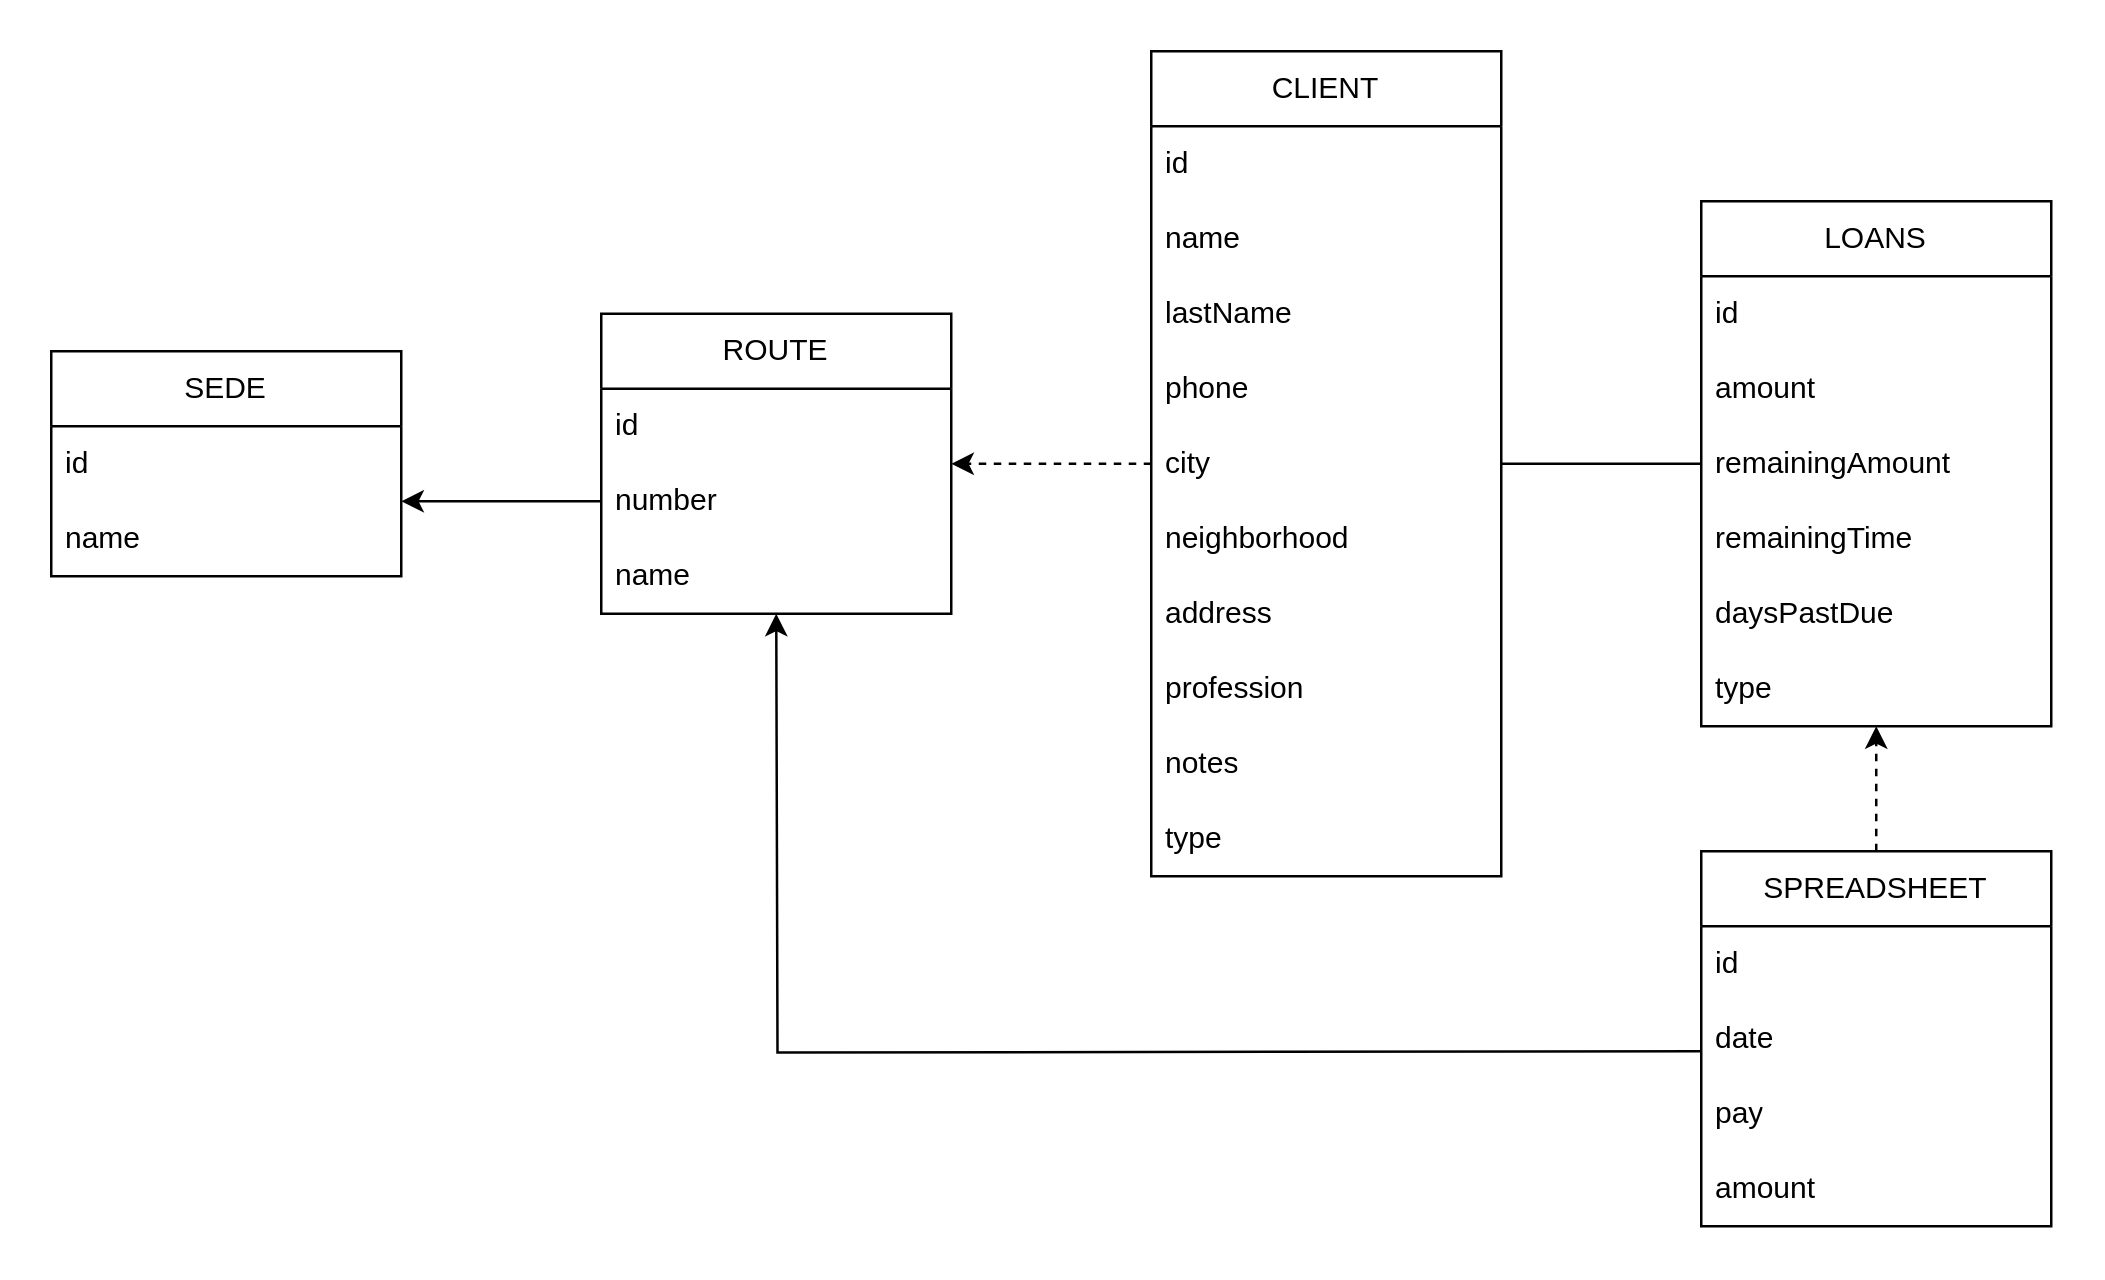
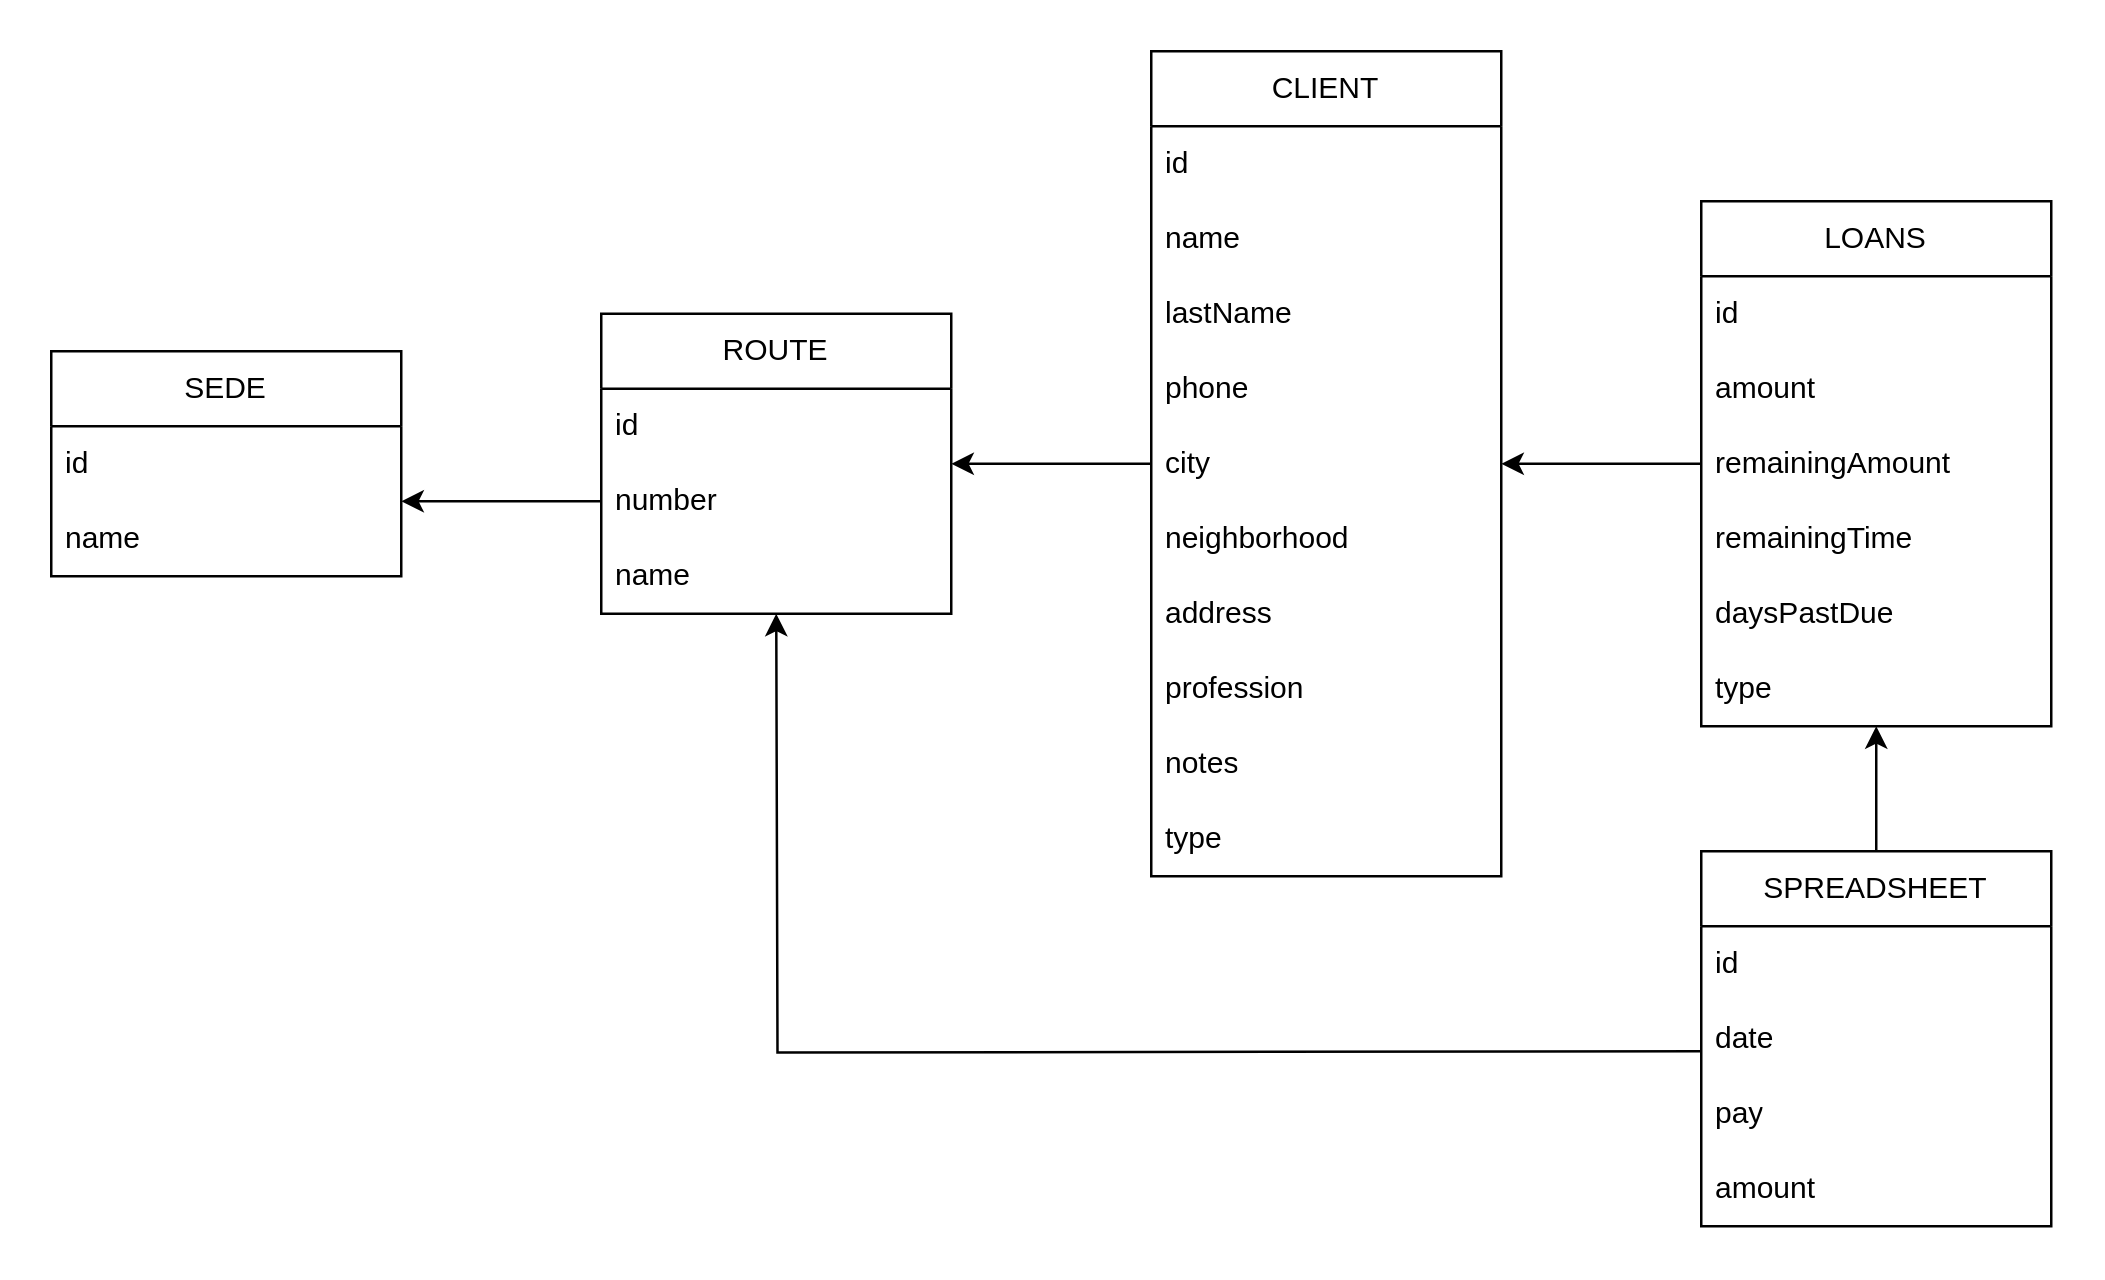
(1059, 464) -> (1059, 464)
(1513, 464) -> (1519, 464)
(1876, 795) -> (1876, 795)
